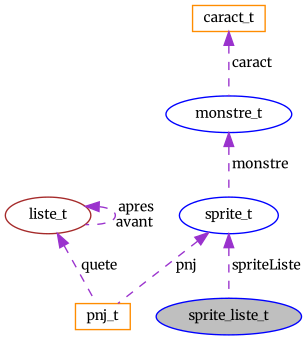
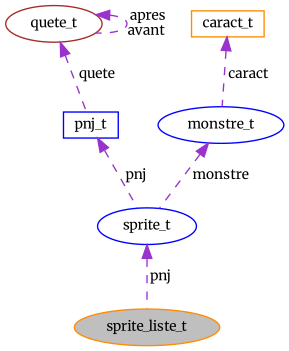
(48, 215) -> (54, 24)
(265, 266) -> (159, 277)
(158, 272) -> (121, 179)
(103, 317) -> (91, 125)
(229, 317) -> (147, 327)
